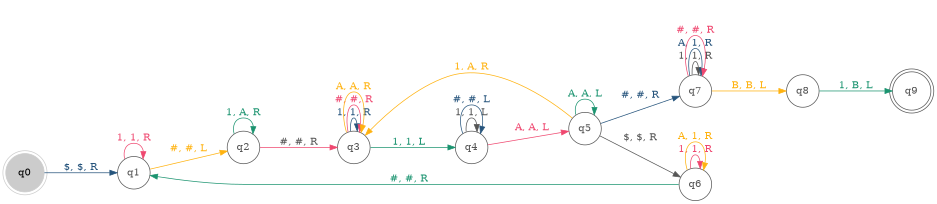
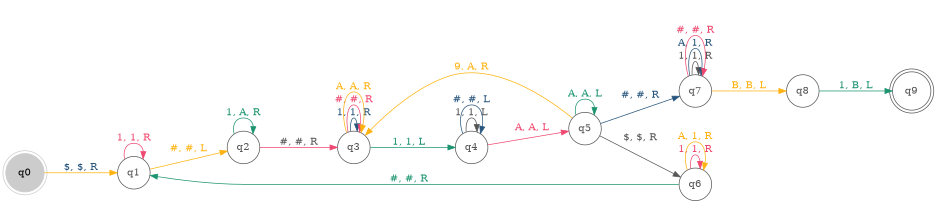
(472, 67) -> (472, 67)
(77, 173) -> (77, 173)
